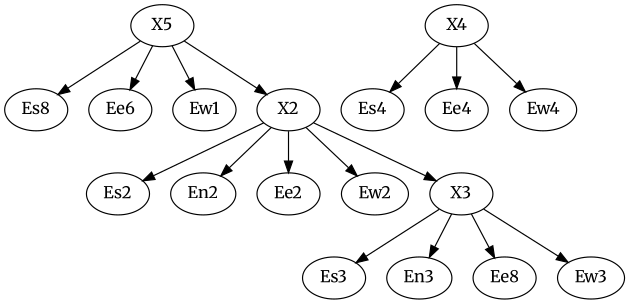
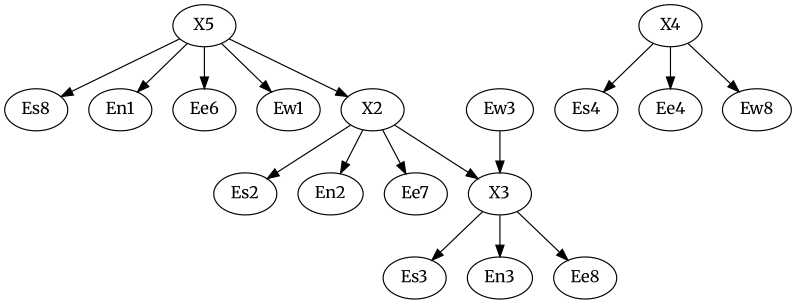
none -> (120, 110)
(543, 110) -> (757, 110)
(289, 194) -> (416, 194)
(375, 194) -> none
(521, 233) -> (500, 146)
